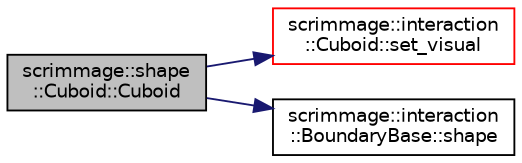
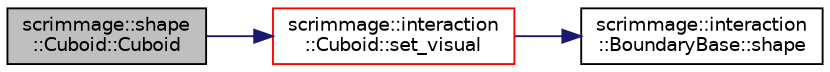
(231, 102) -> (538, 36)
